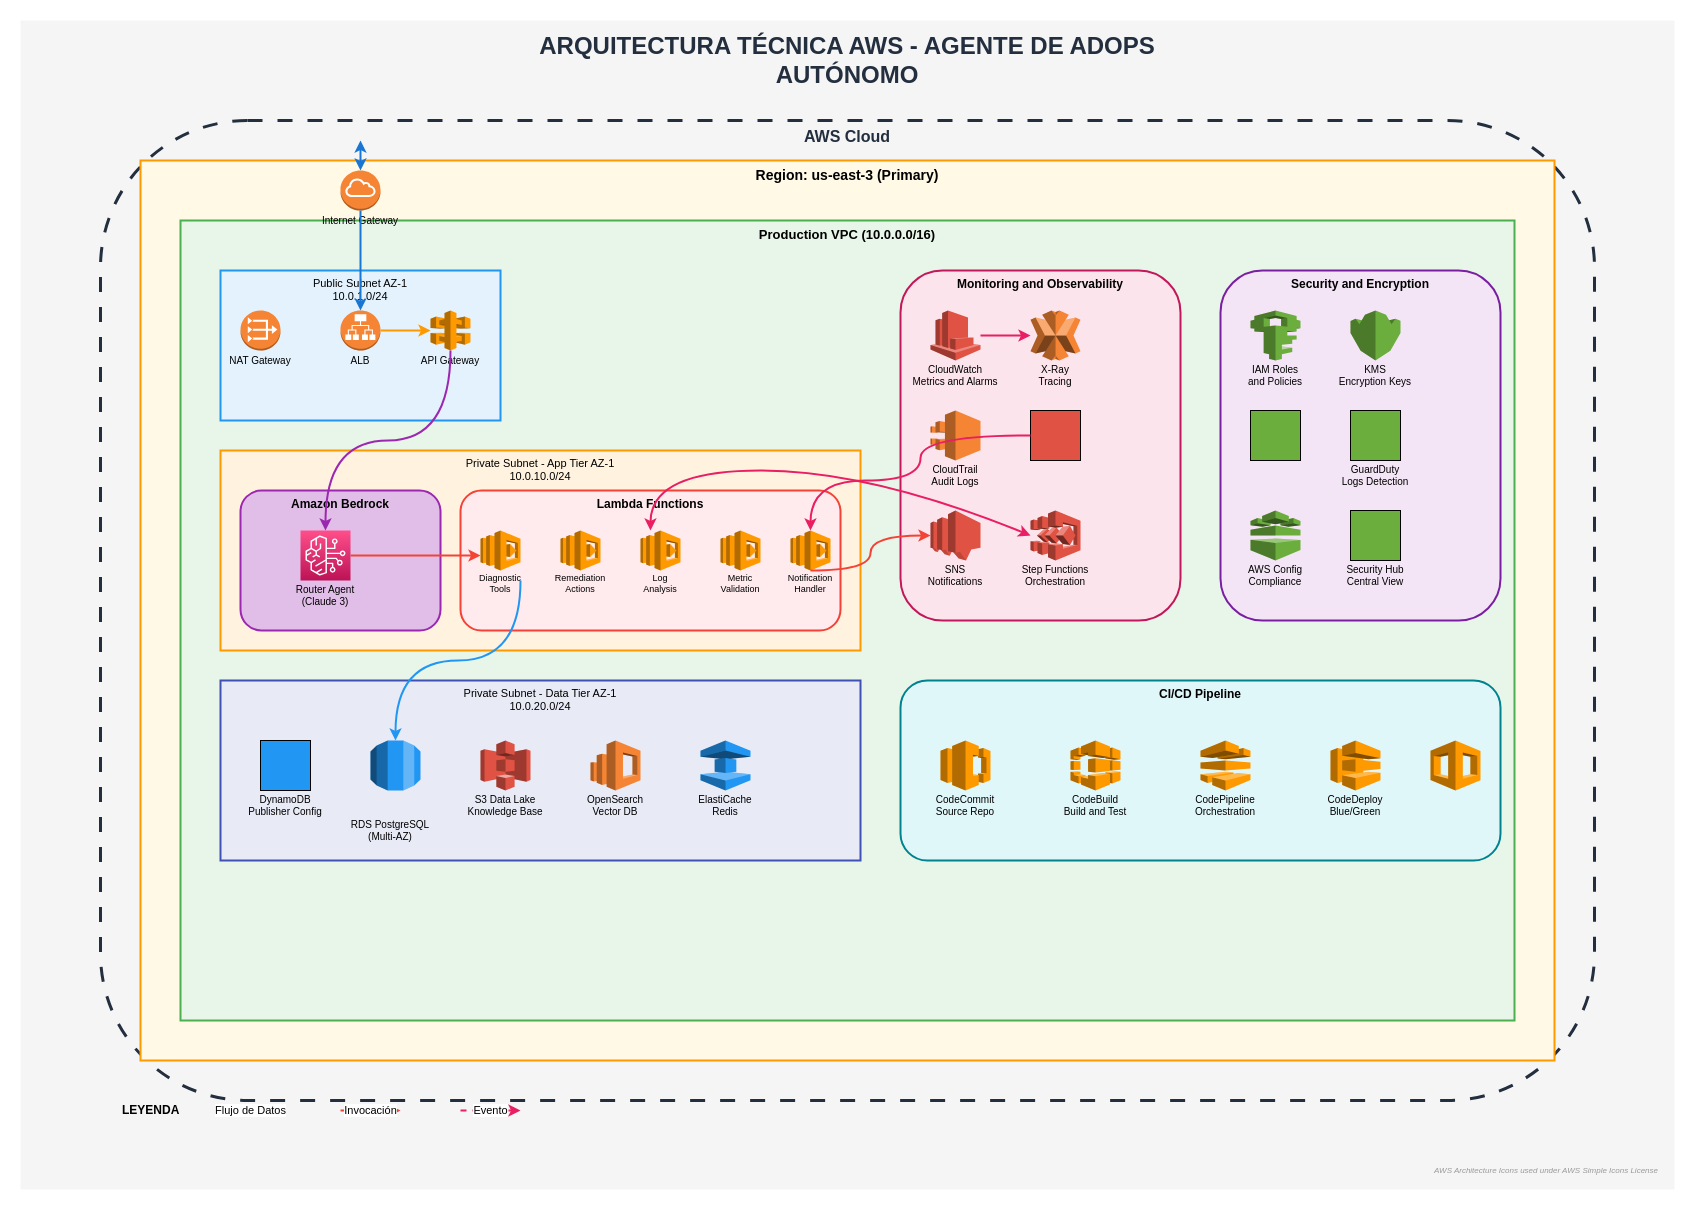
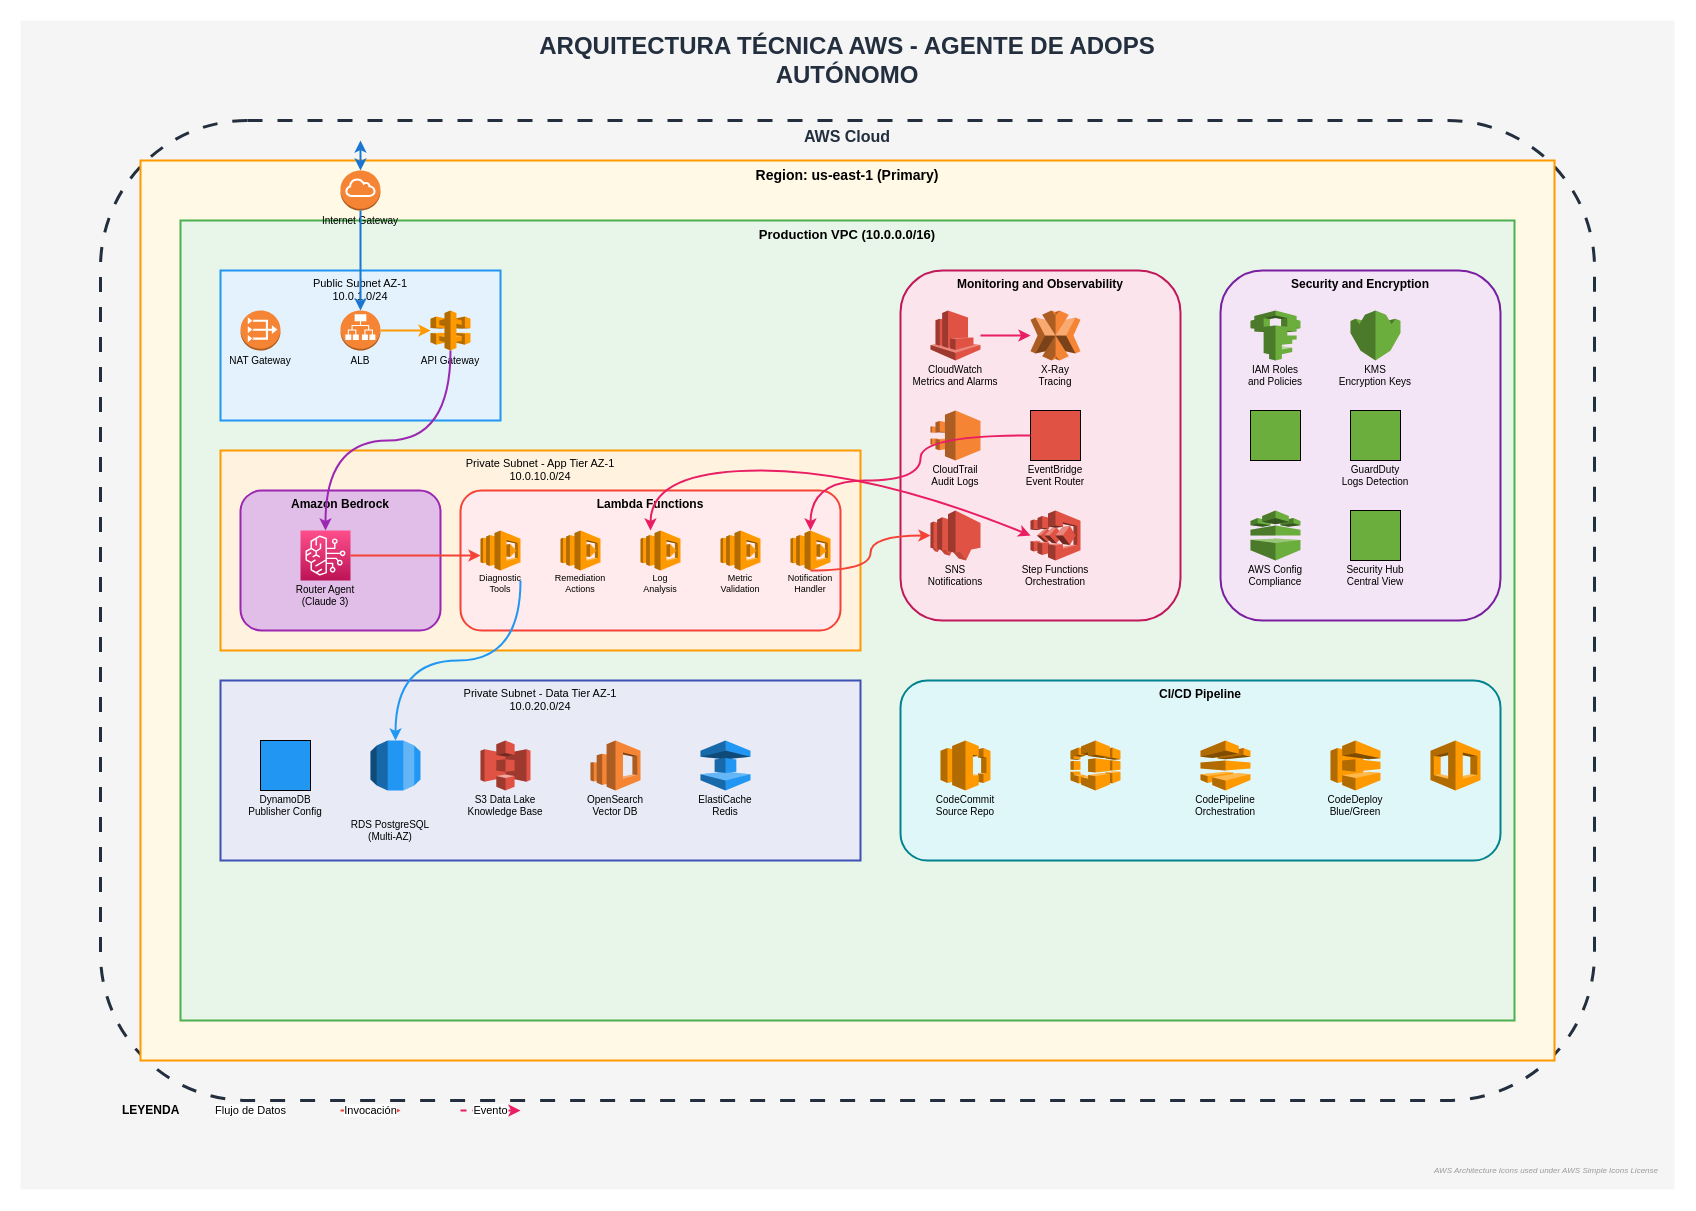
(848, 176) -> (848, 176)
none -> (1056, 476)
(1096, 806) -> none
